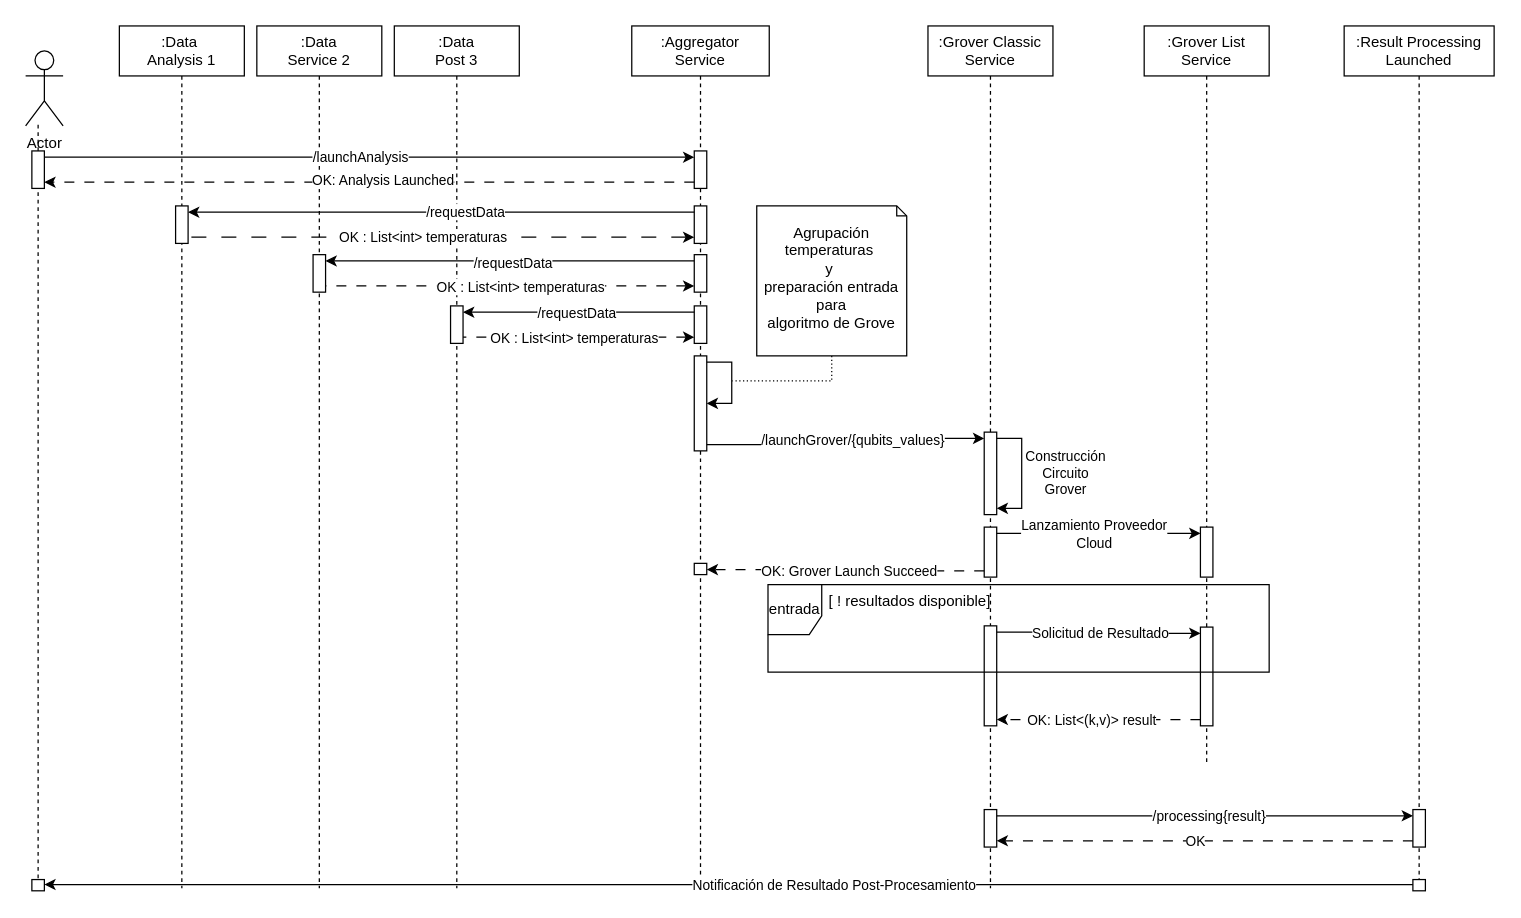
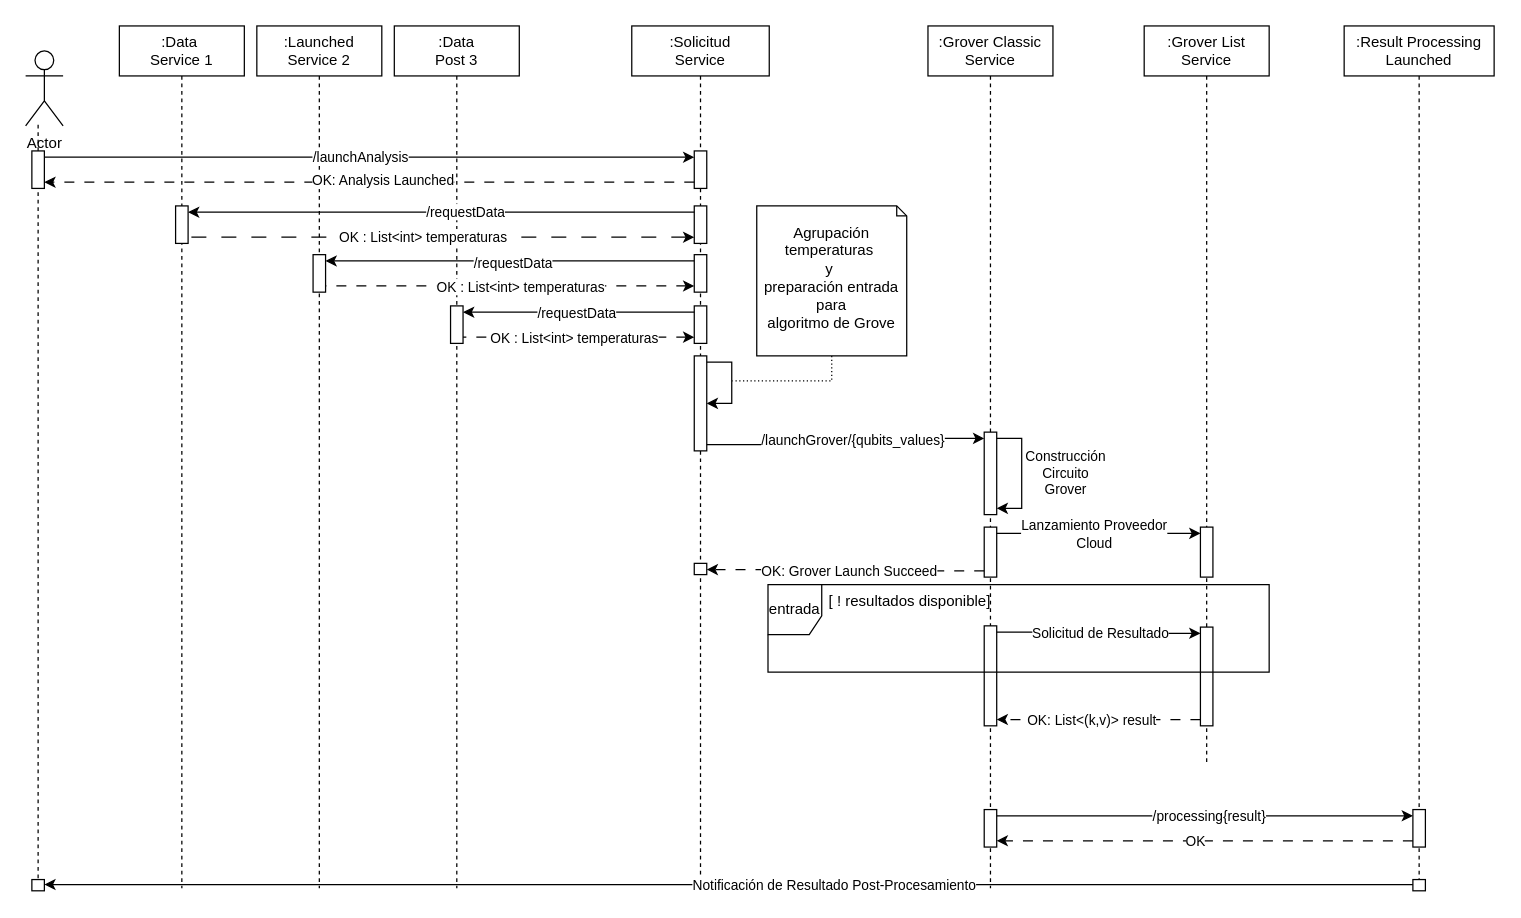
(182, 51) -> (182, 51)
(319, 51) -> (319, 51)
(701, 51) -> (701, 51)
